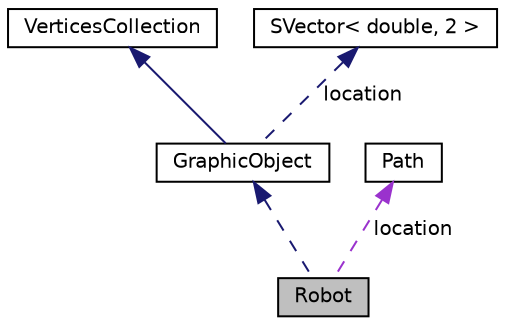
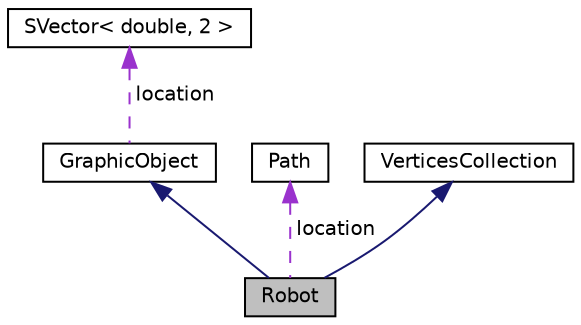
(185, 103) -> (384, 242)
(302, 103) -> (130, 106)
(289, 239) -> (218, 237)
